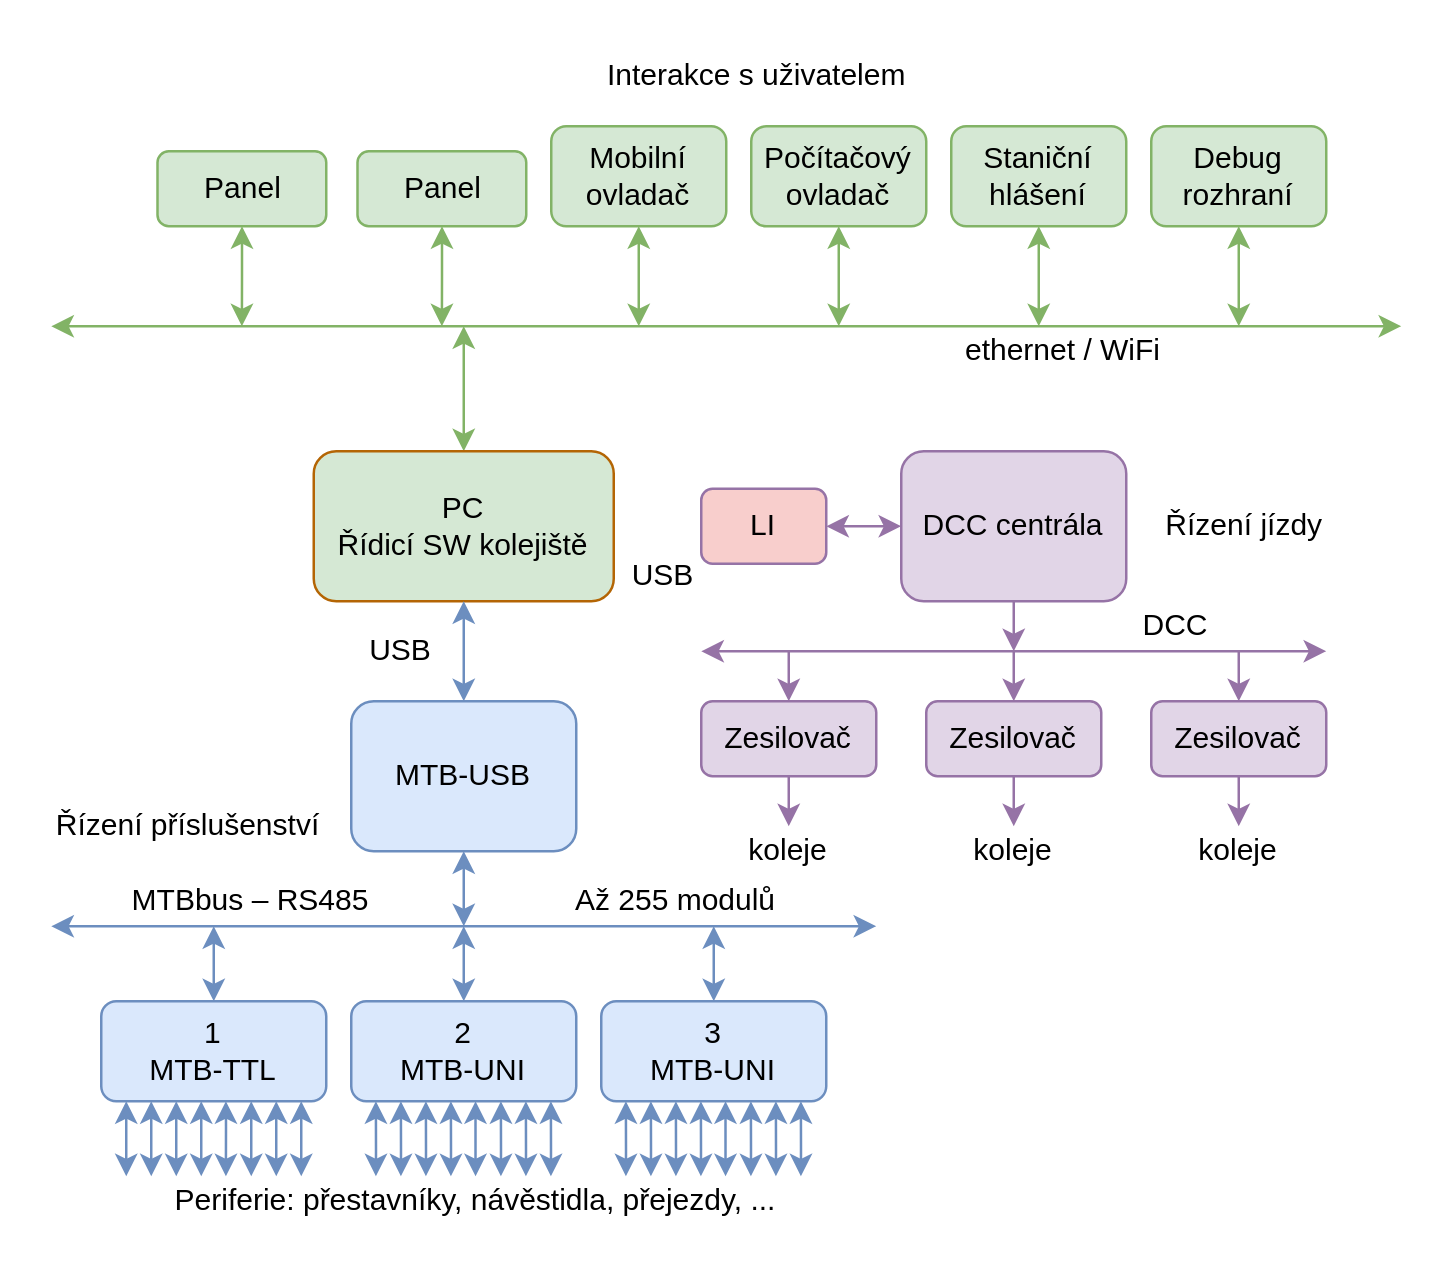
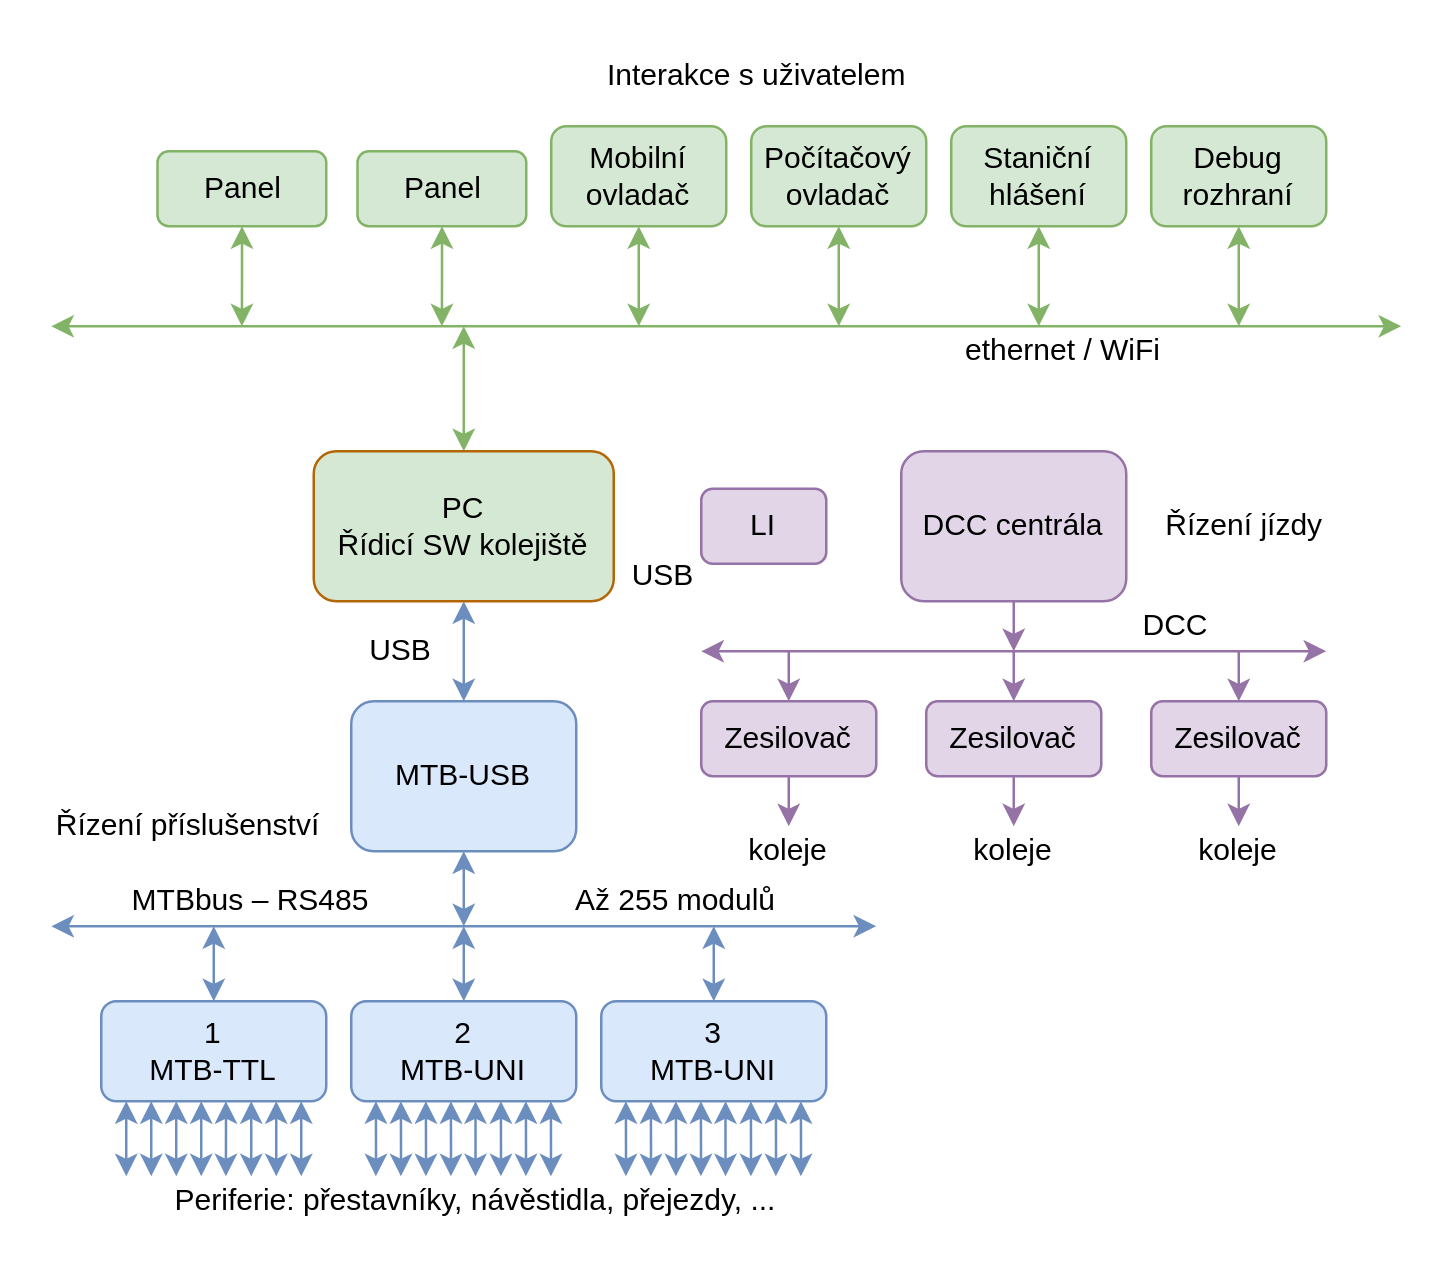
(764, 526) -> (764, 526)
(864, 526) -> none
